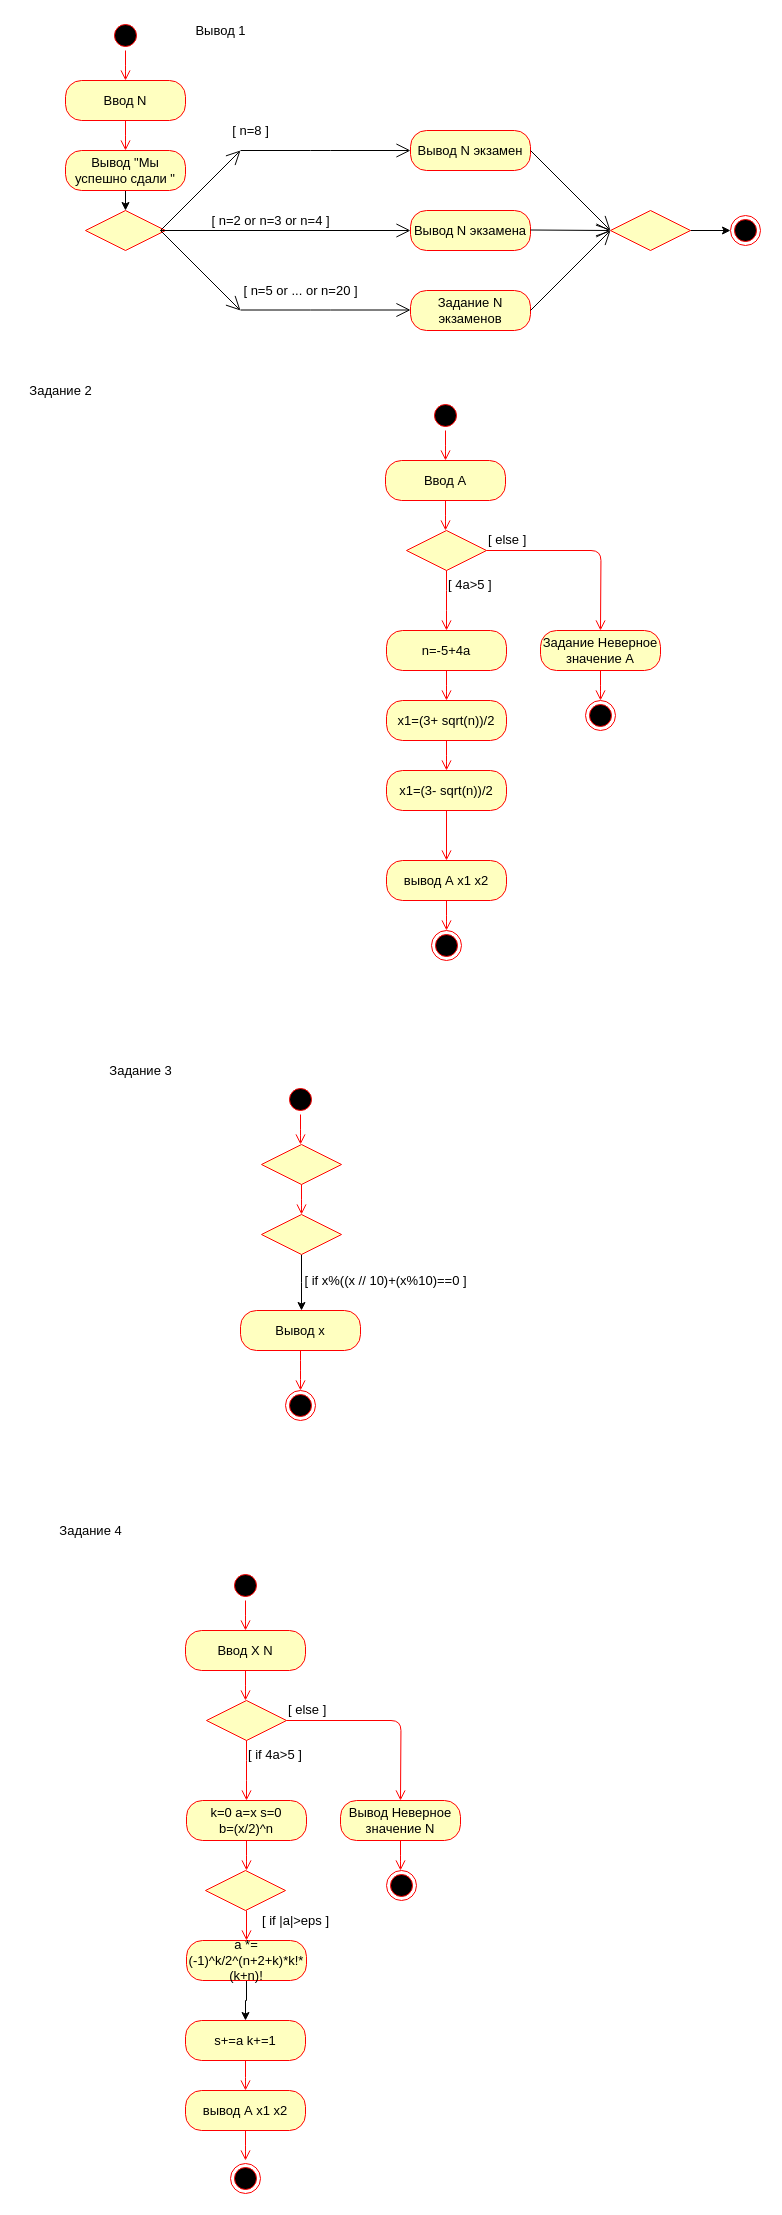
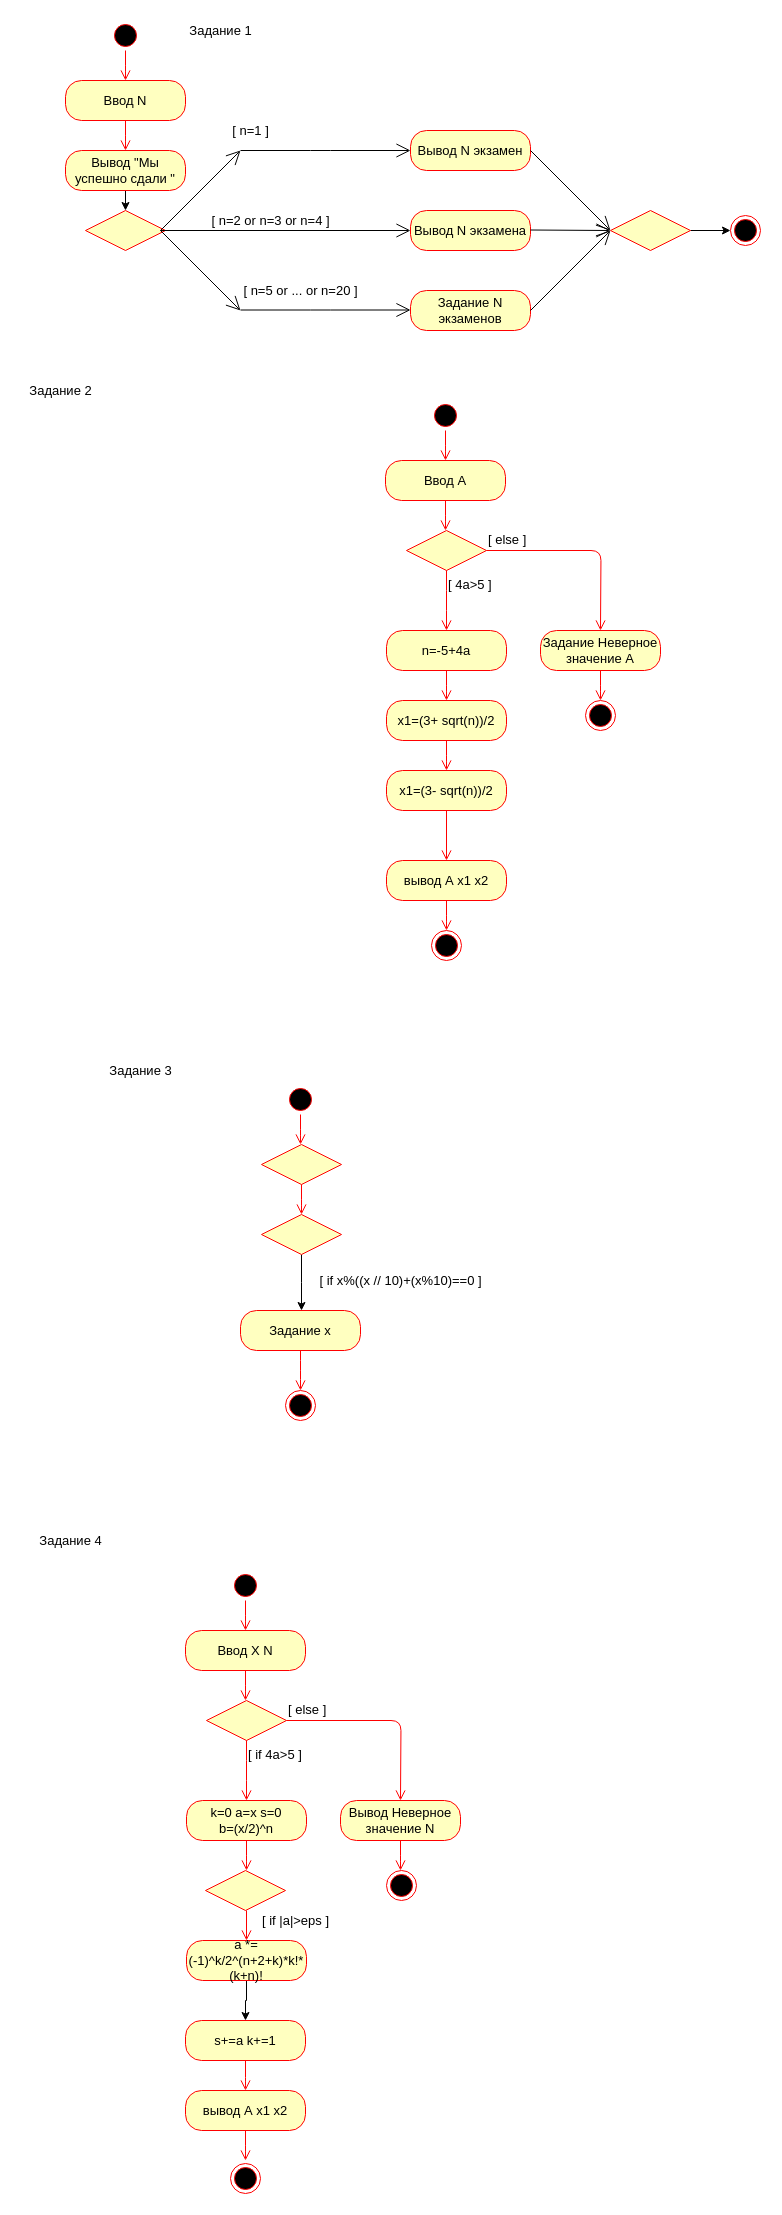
(221, 31) -> (221, 31)
(251, 131) -> (251, 131)
(386, 1281) -> (401, 1281)
(301, 1331) -> (301, 1331)
(91, 1531) -> (71, 1541)
